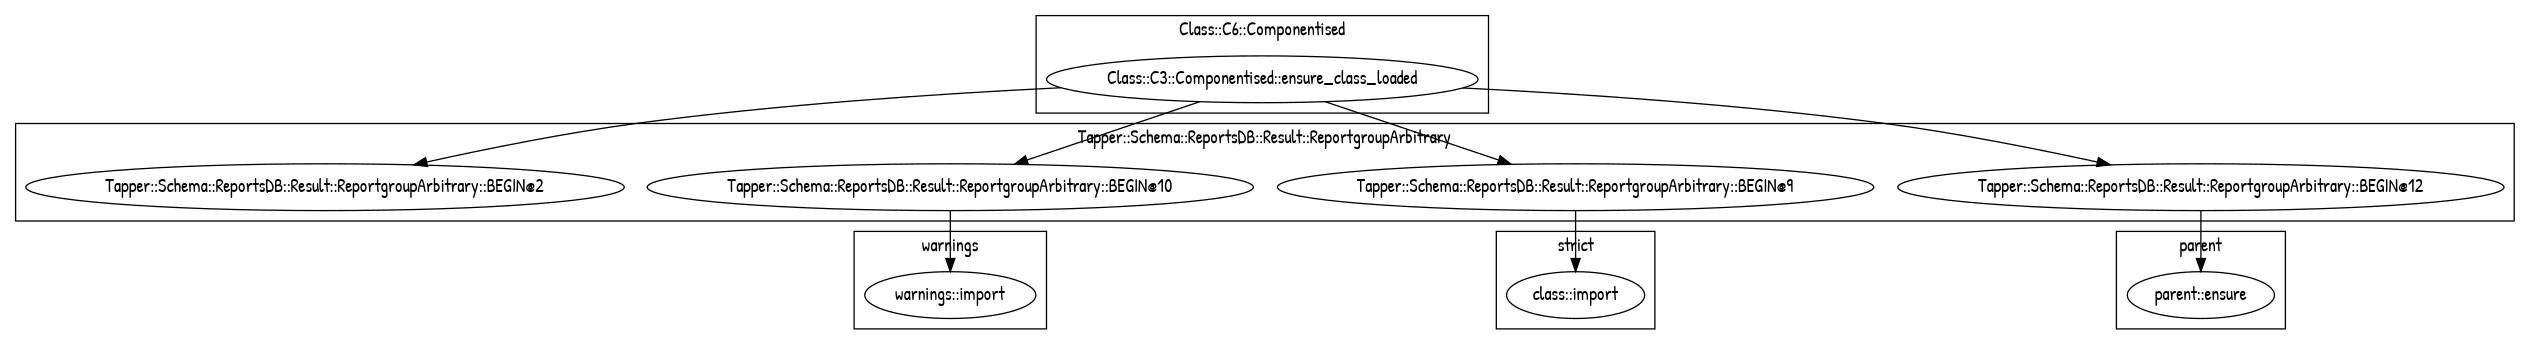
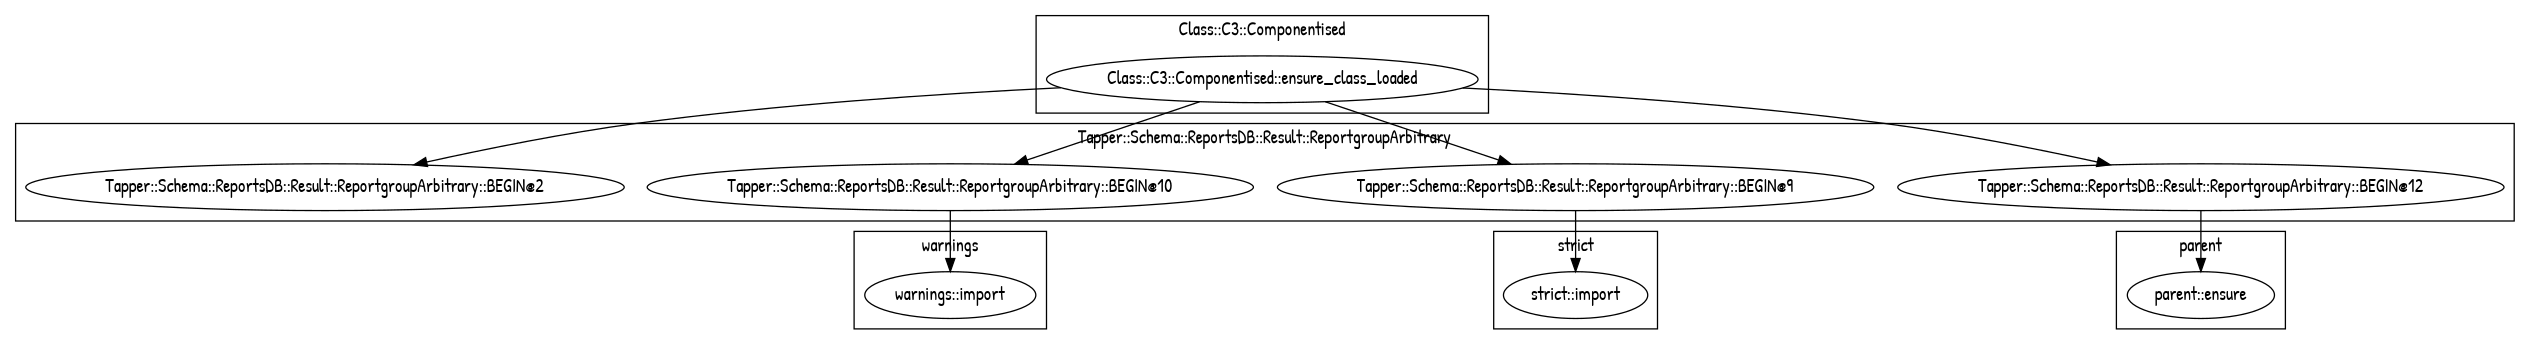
(1262, 31) -> (1262, 31)
(1576, 295) -> (1576, 295)
